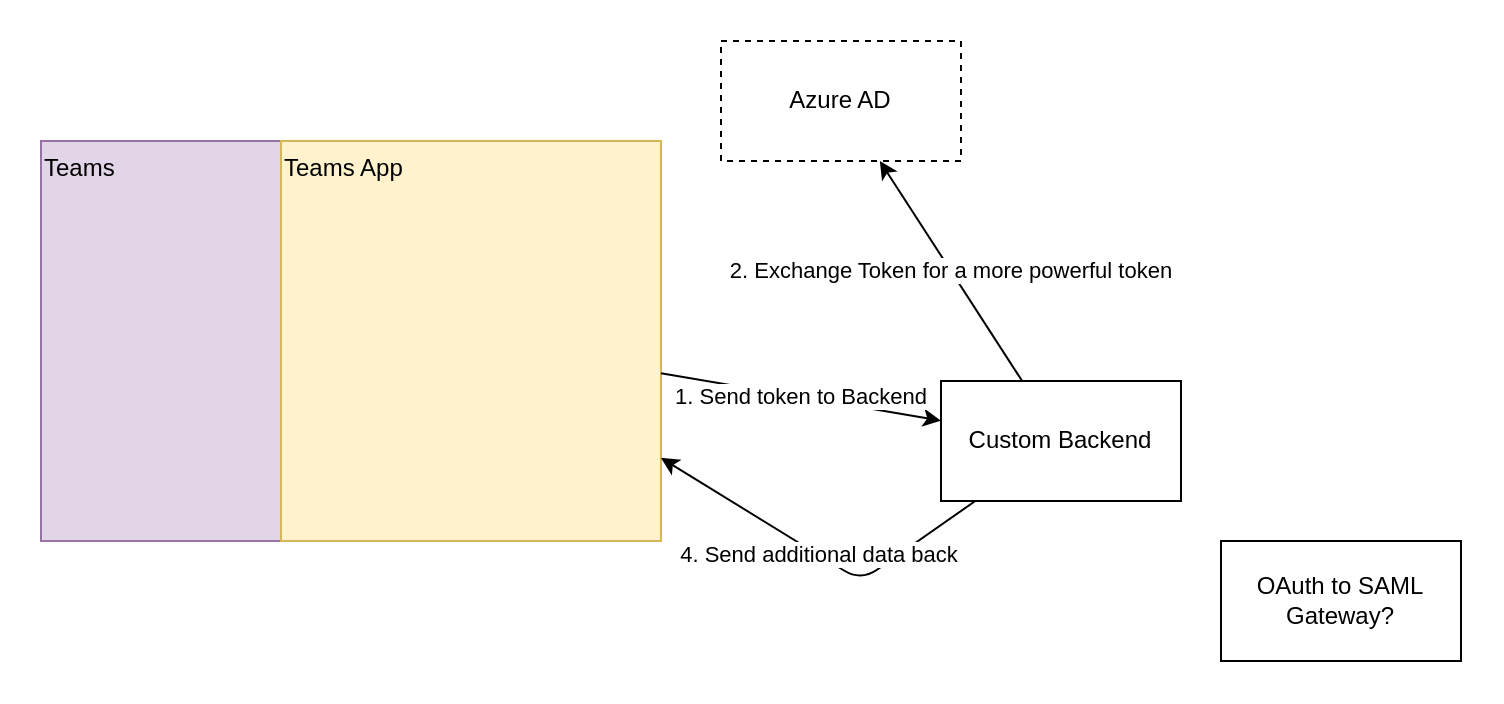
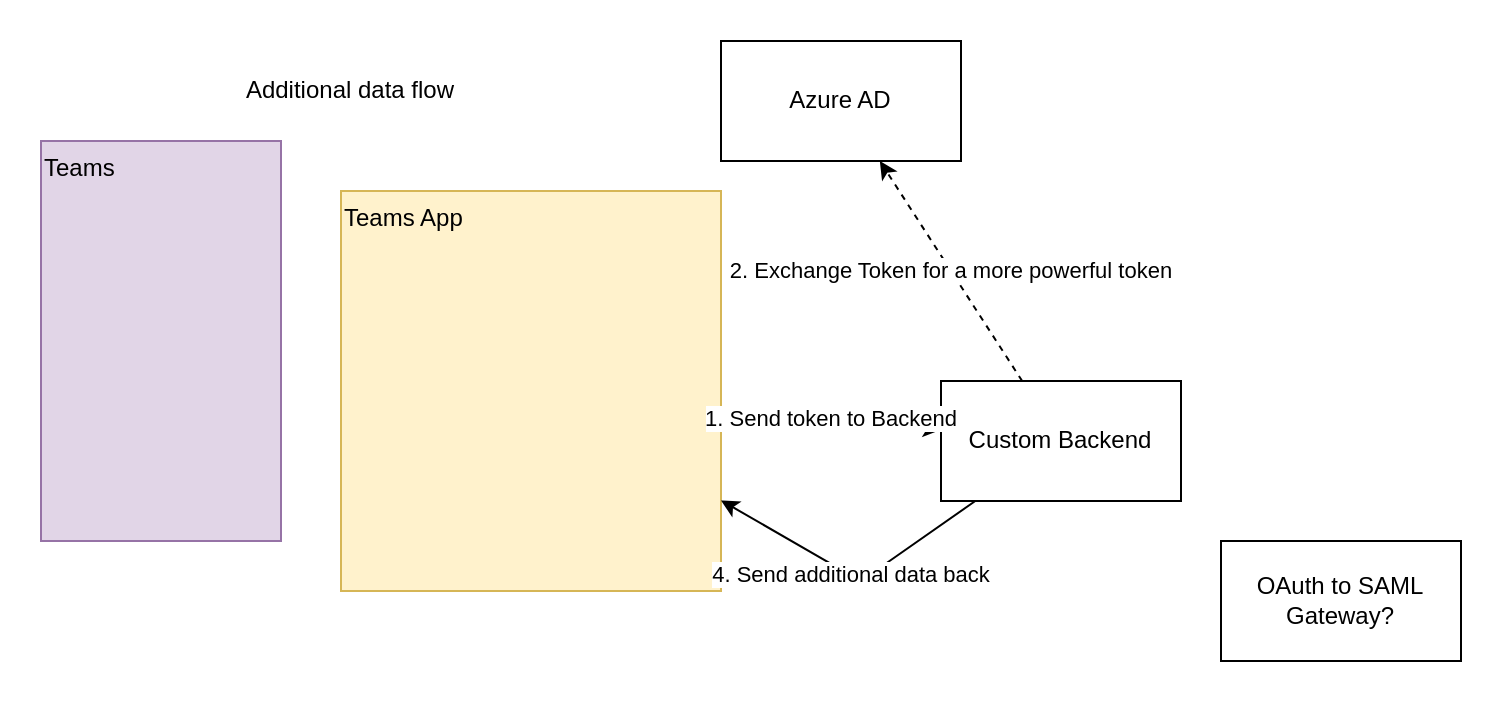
none -> (351, 91)
(841, 101) -> (841, 101)
(989, 330) -> (989, 330)
(471, 341) -> (531, 391)
